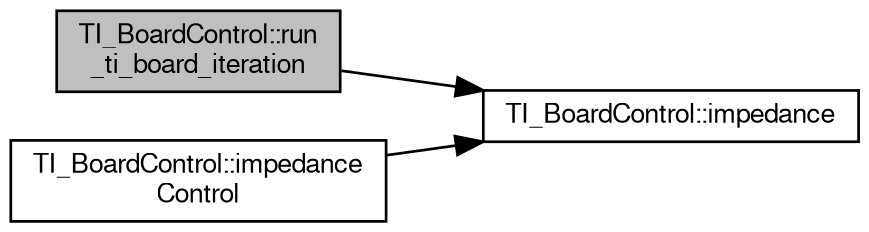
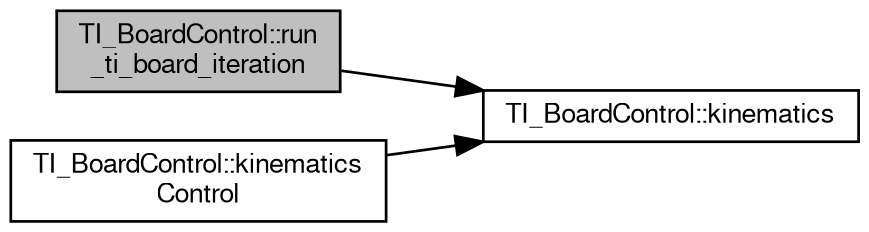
(671, 116) -> (671, 116)
(198, 181) -> (198, 181)
